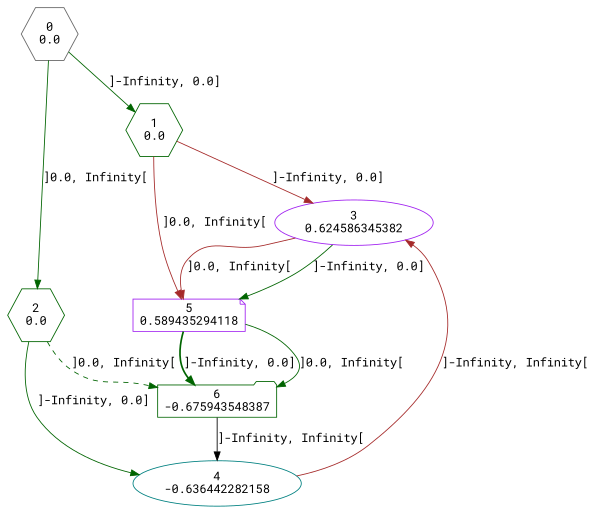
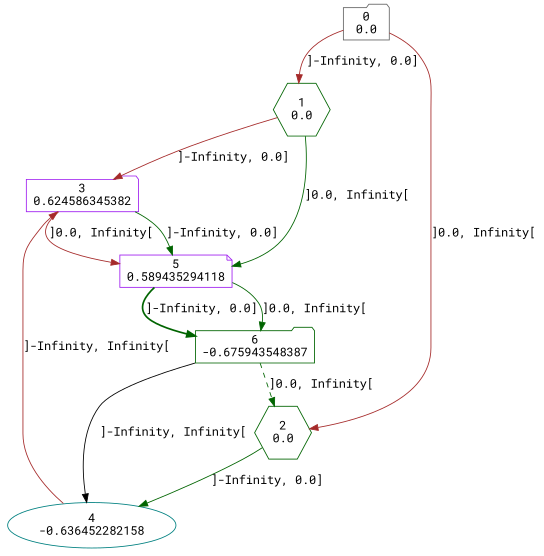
(50, 34) -> (366, 24)
(99, 79) -> (314, 46)
(43, 170) -> (431, 256)
(354, 223) -> (82, 196)
(158, 225) -> (297, 214)
(91, 379) -> (266, 381)
(217, 483) -> (92, 525)
